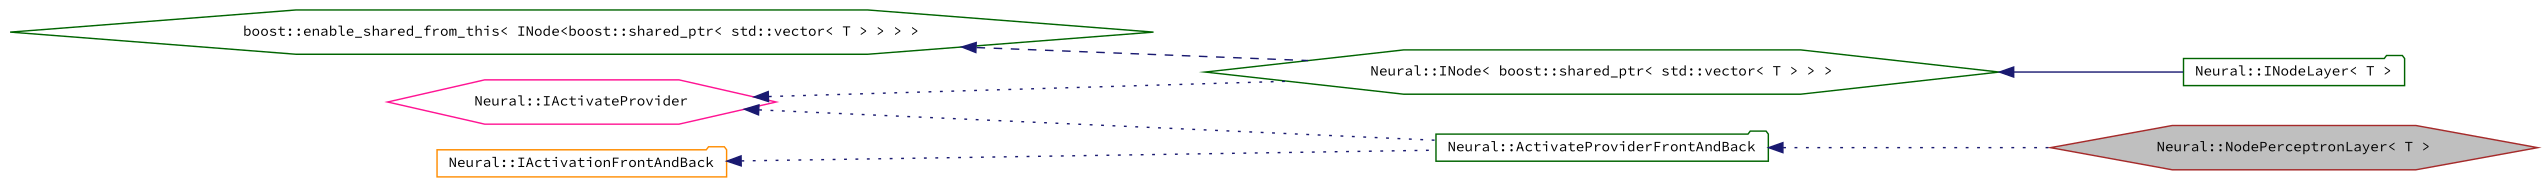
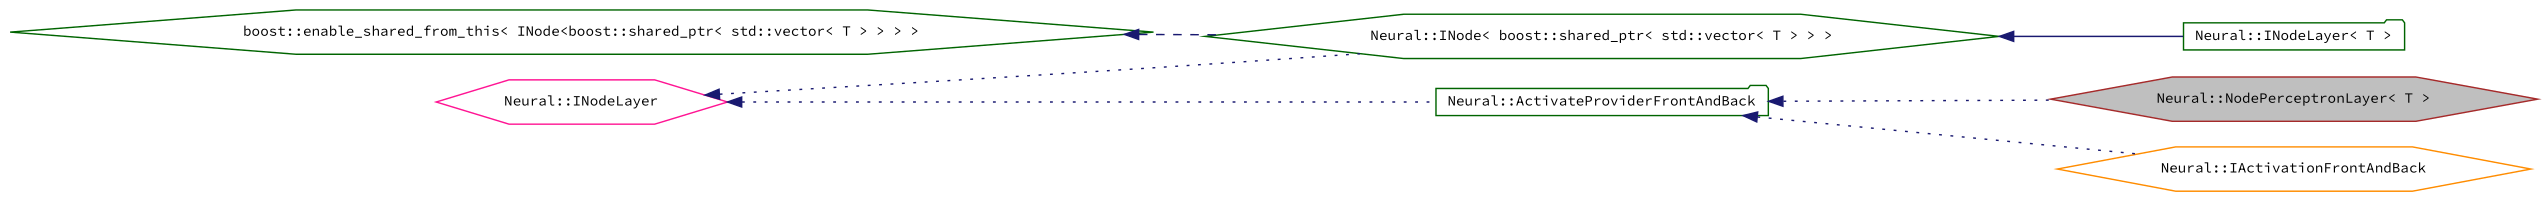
(582, 102) -> (582, 102)
(1089, 156) -> (1948, 135)
(582, 163) -> (2294, 169)
